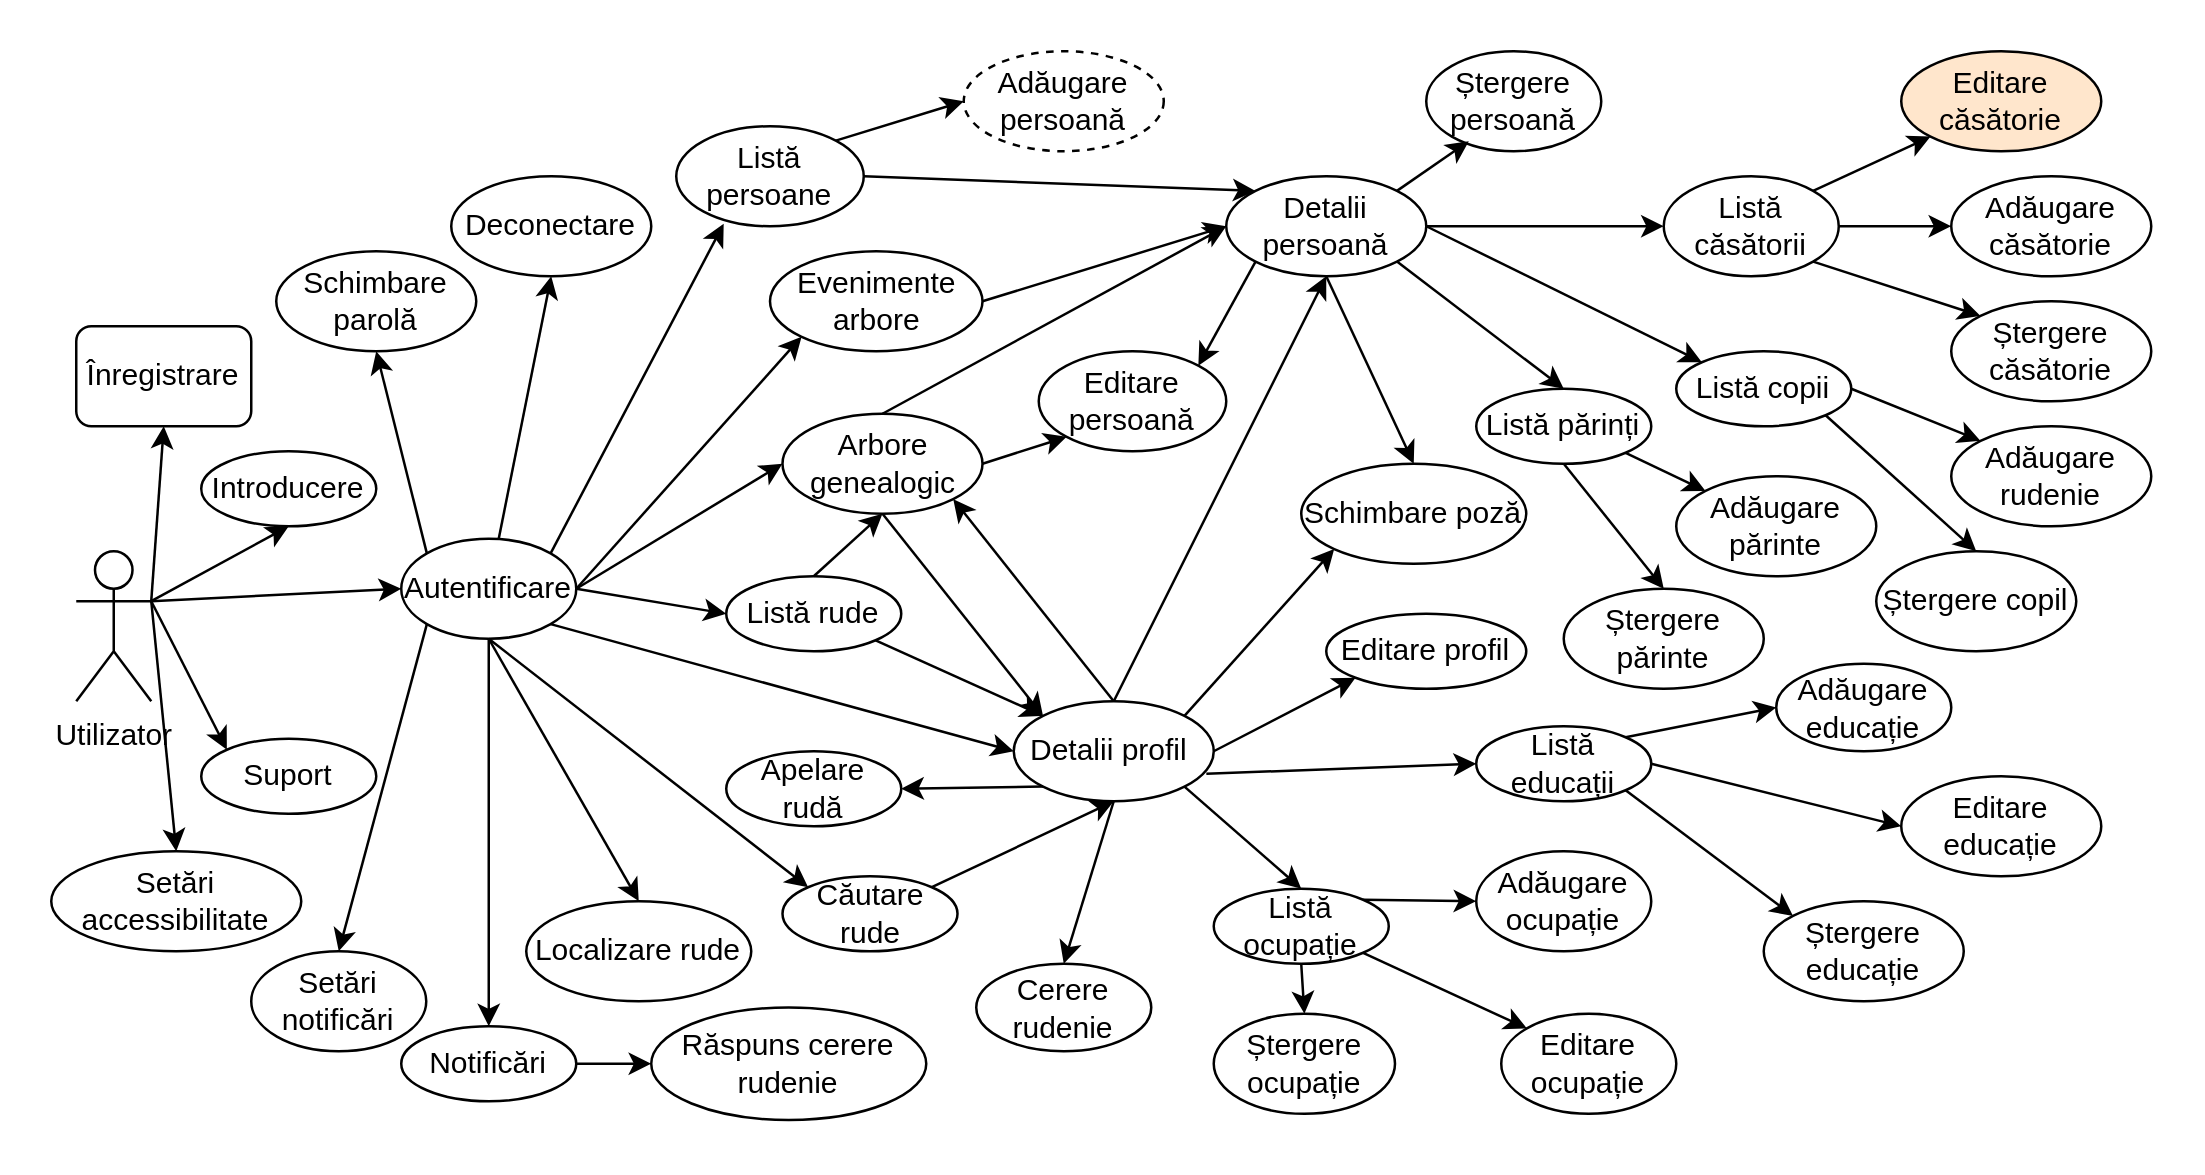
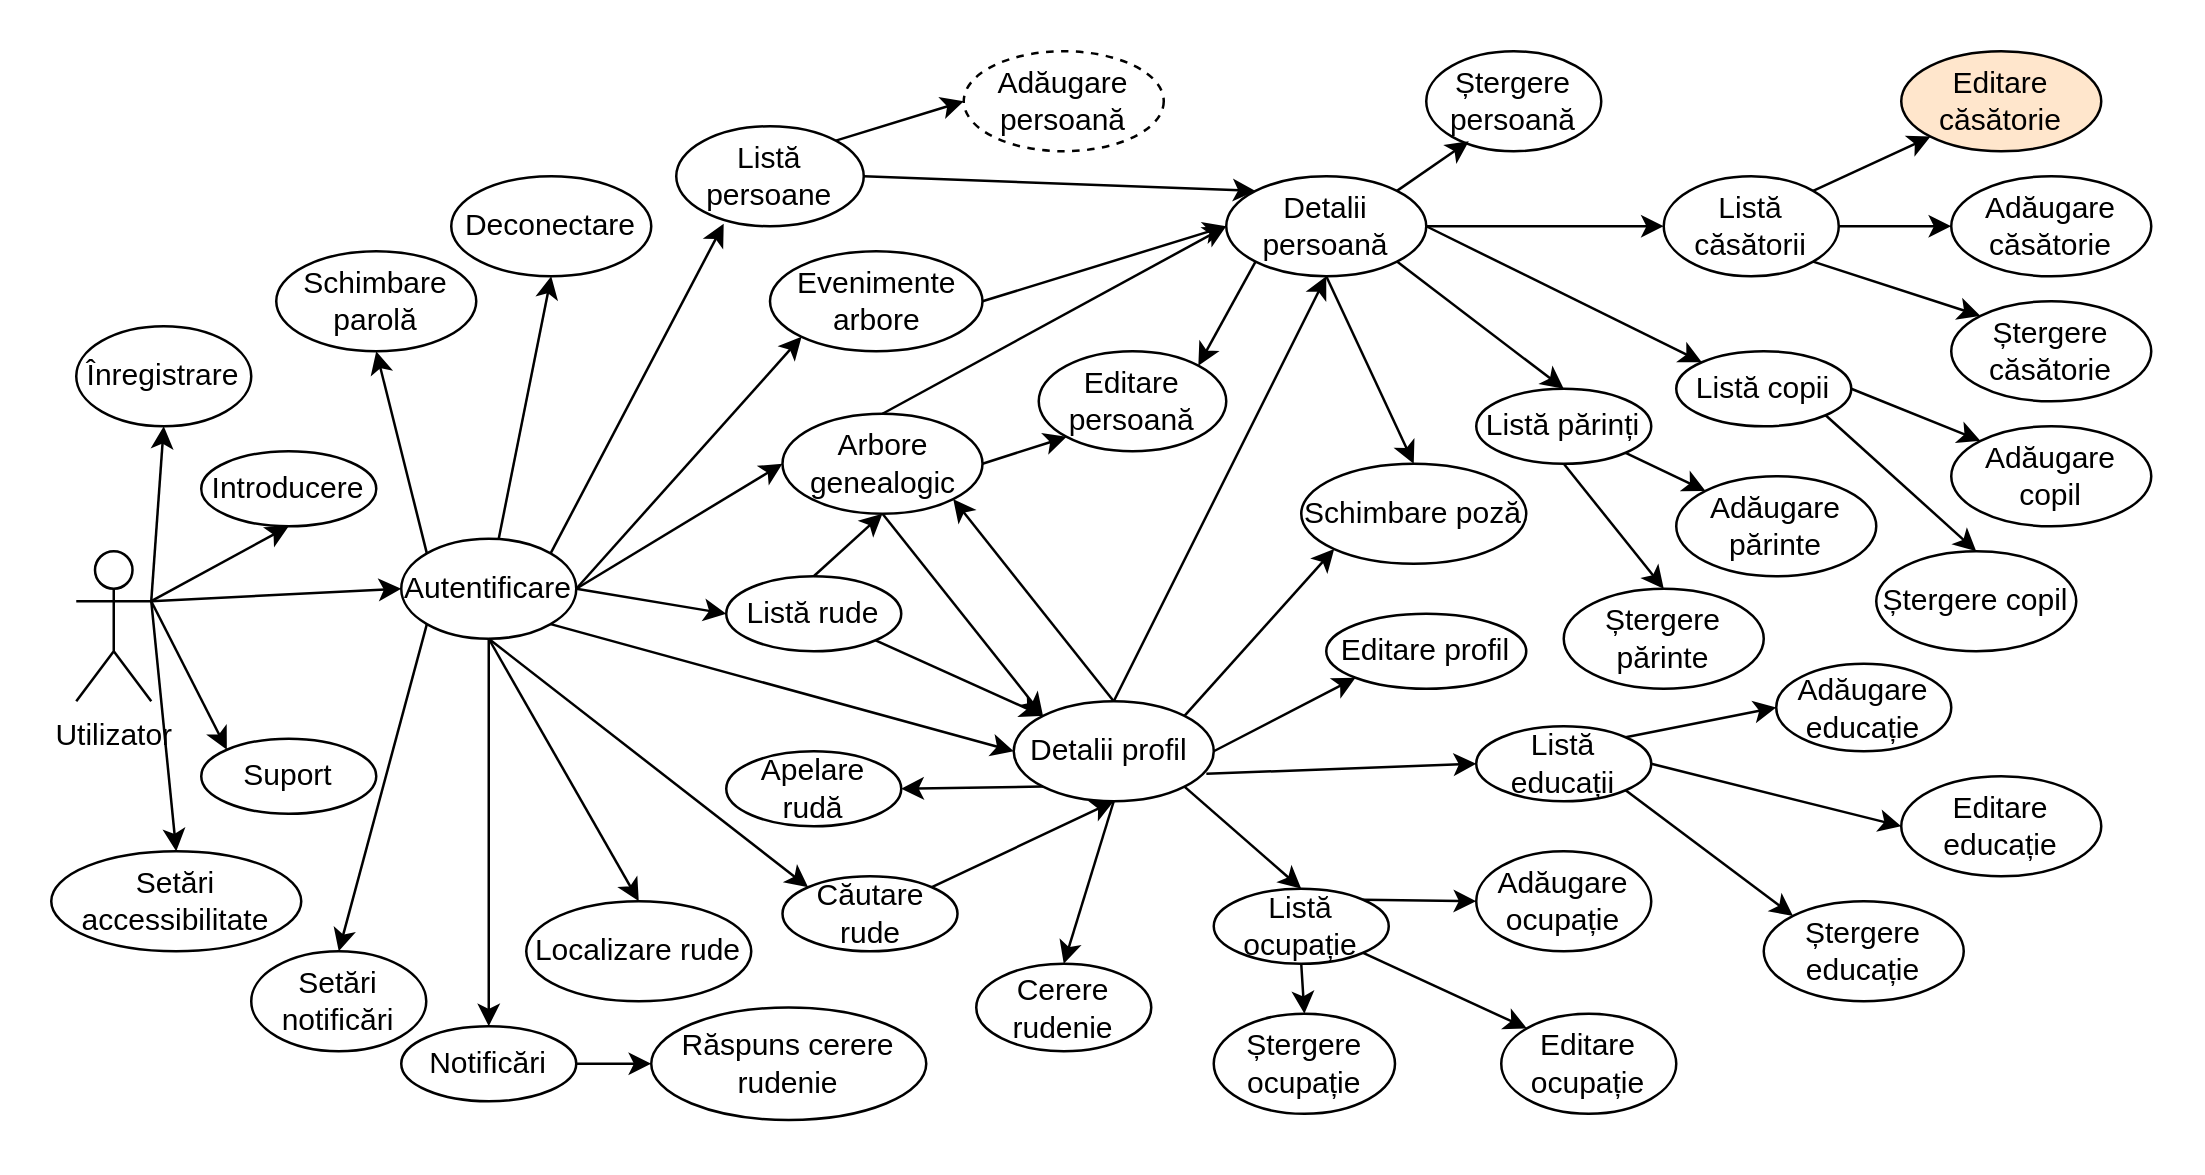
(164, 376) -> (164, 376)
(2051, 476) -> (2051, 476)
